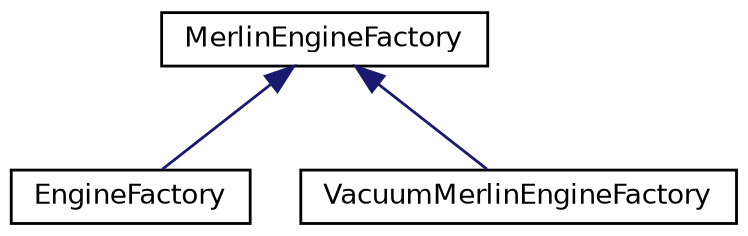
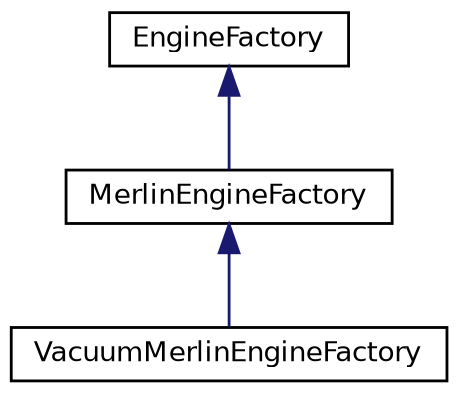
(217, 127) -> (229, 133)
